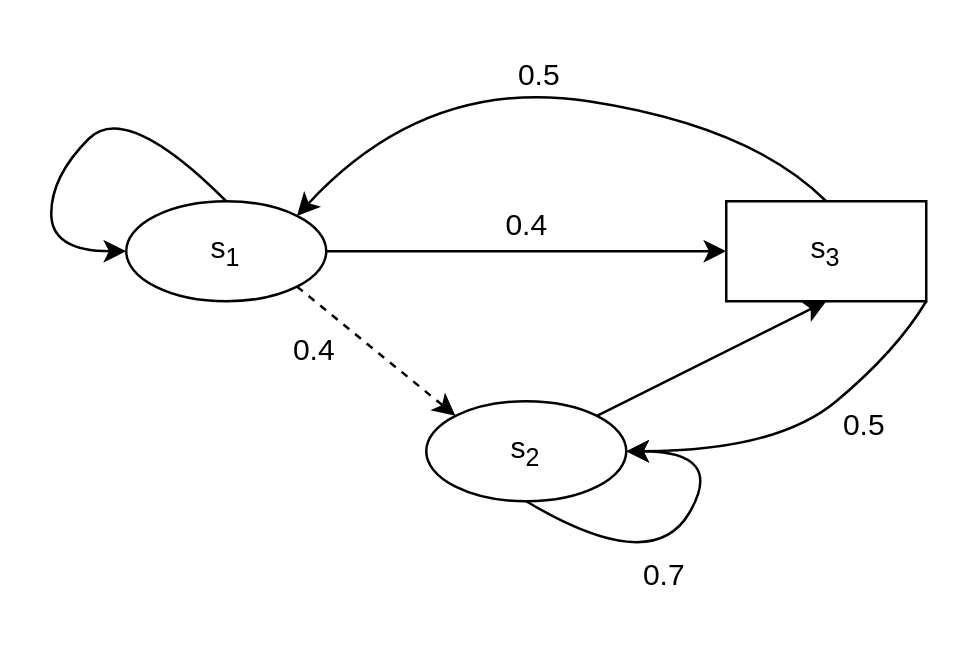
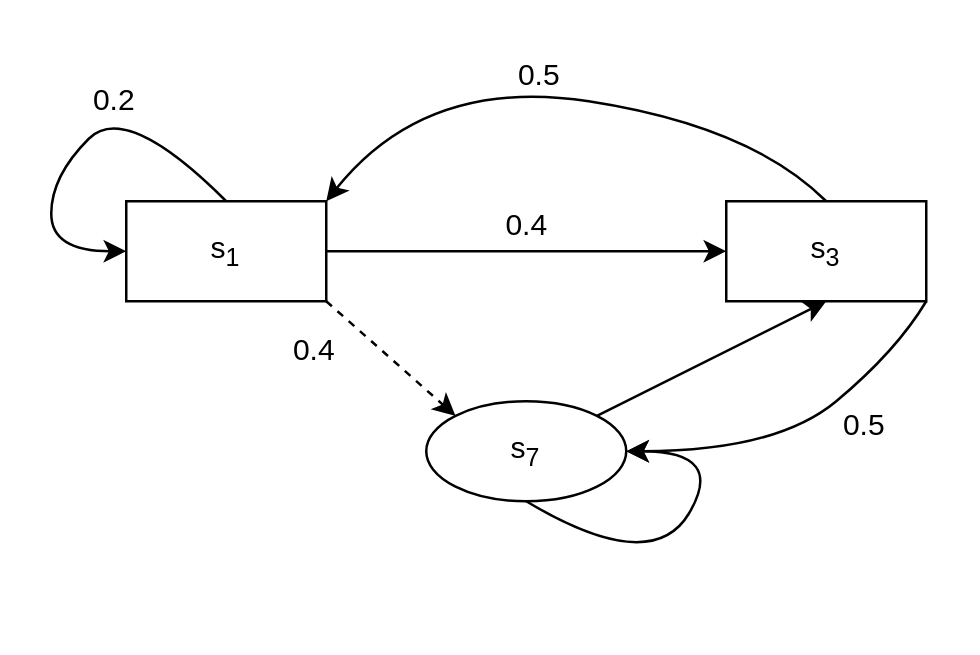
none -> (114, 101)
(226, 251) -> (226, 251)
(526, 451) -> (526, 451)
(664, 576) -> none
